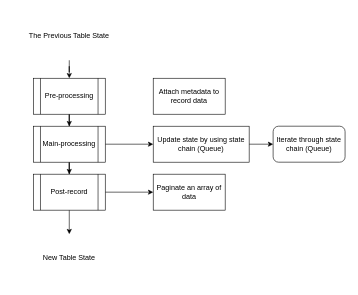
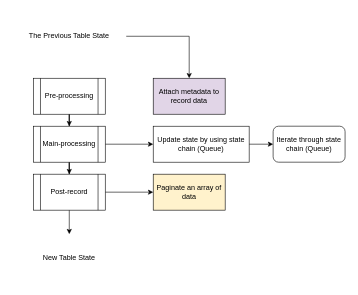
(69, 69) -> (188, 36)
(189, 96) -> (189, 96)
(189, 192) -> (189, 192)
